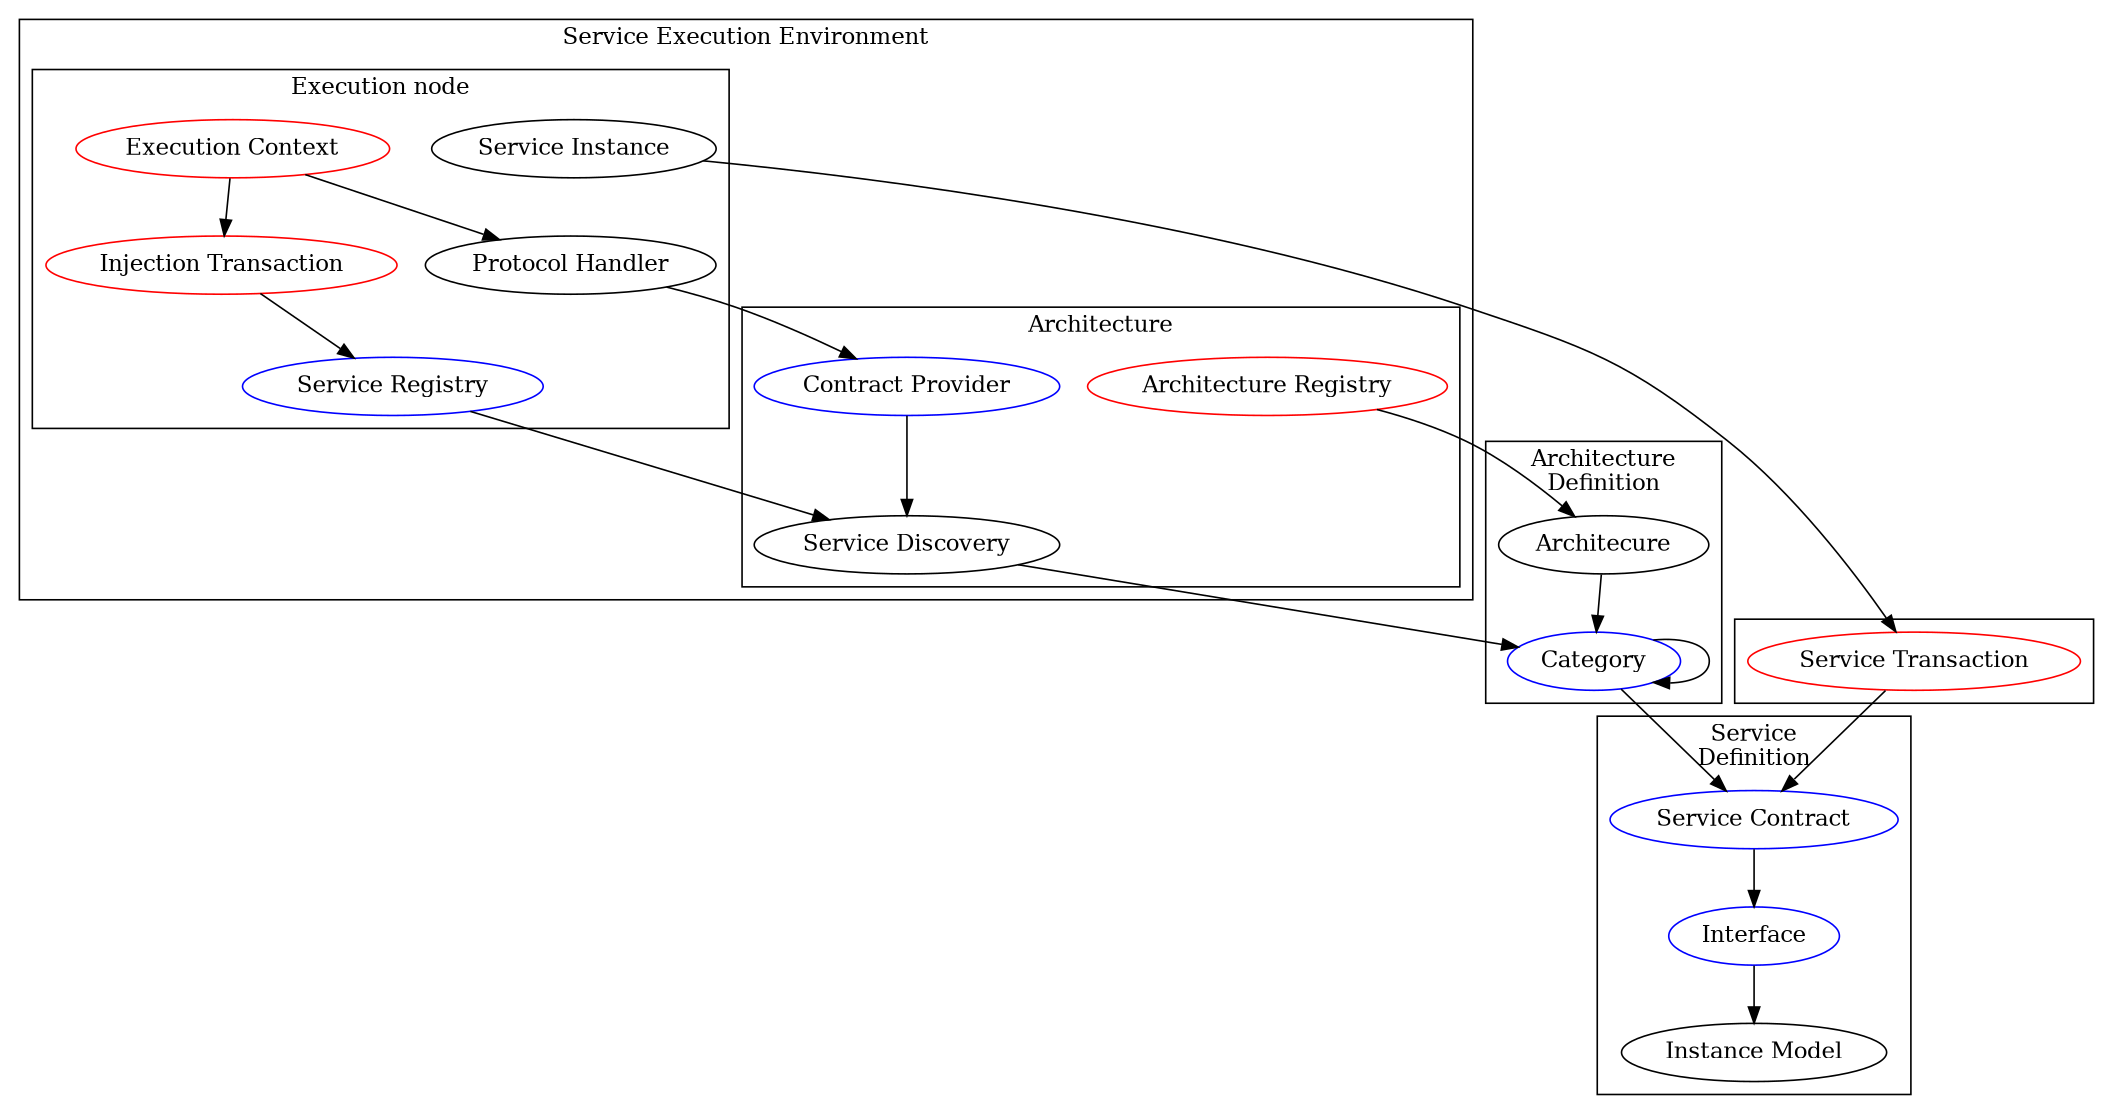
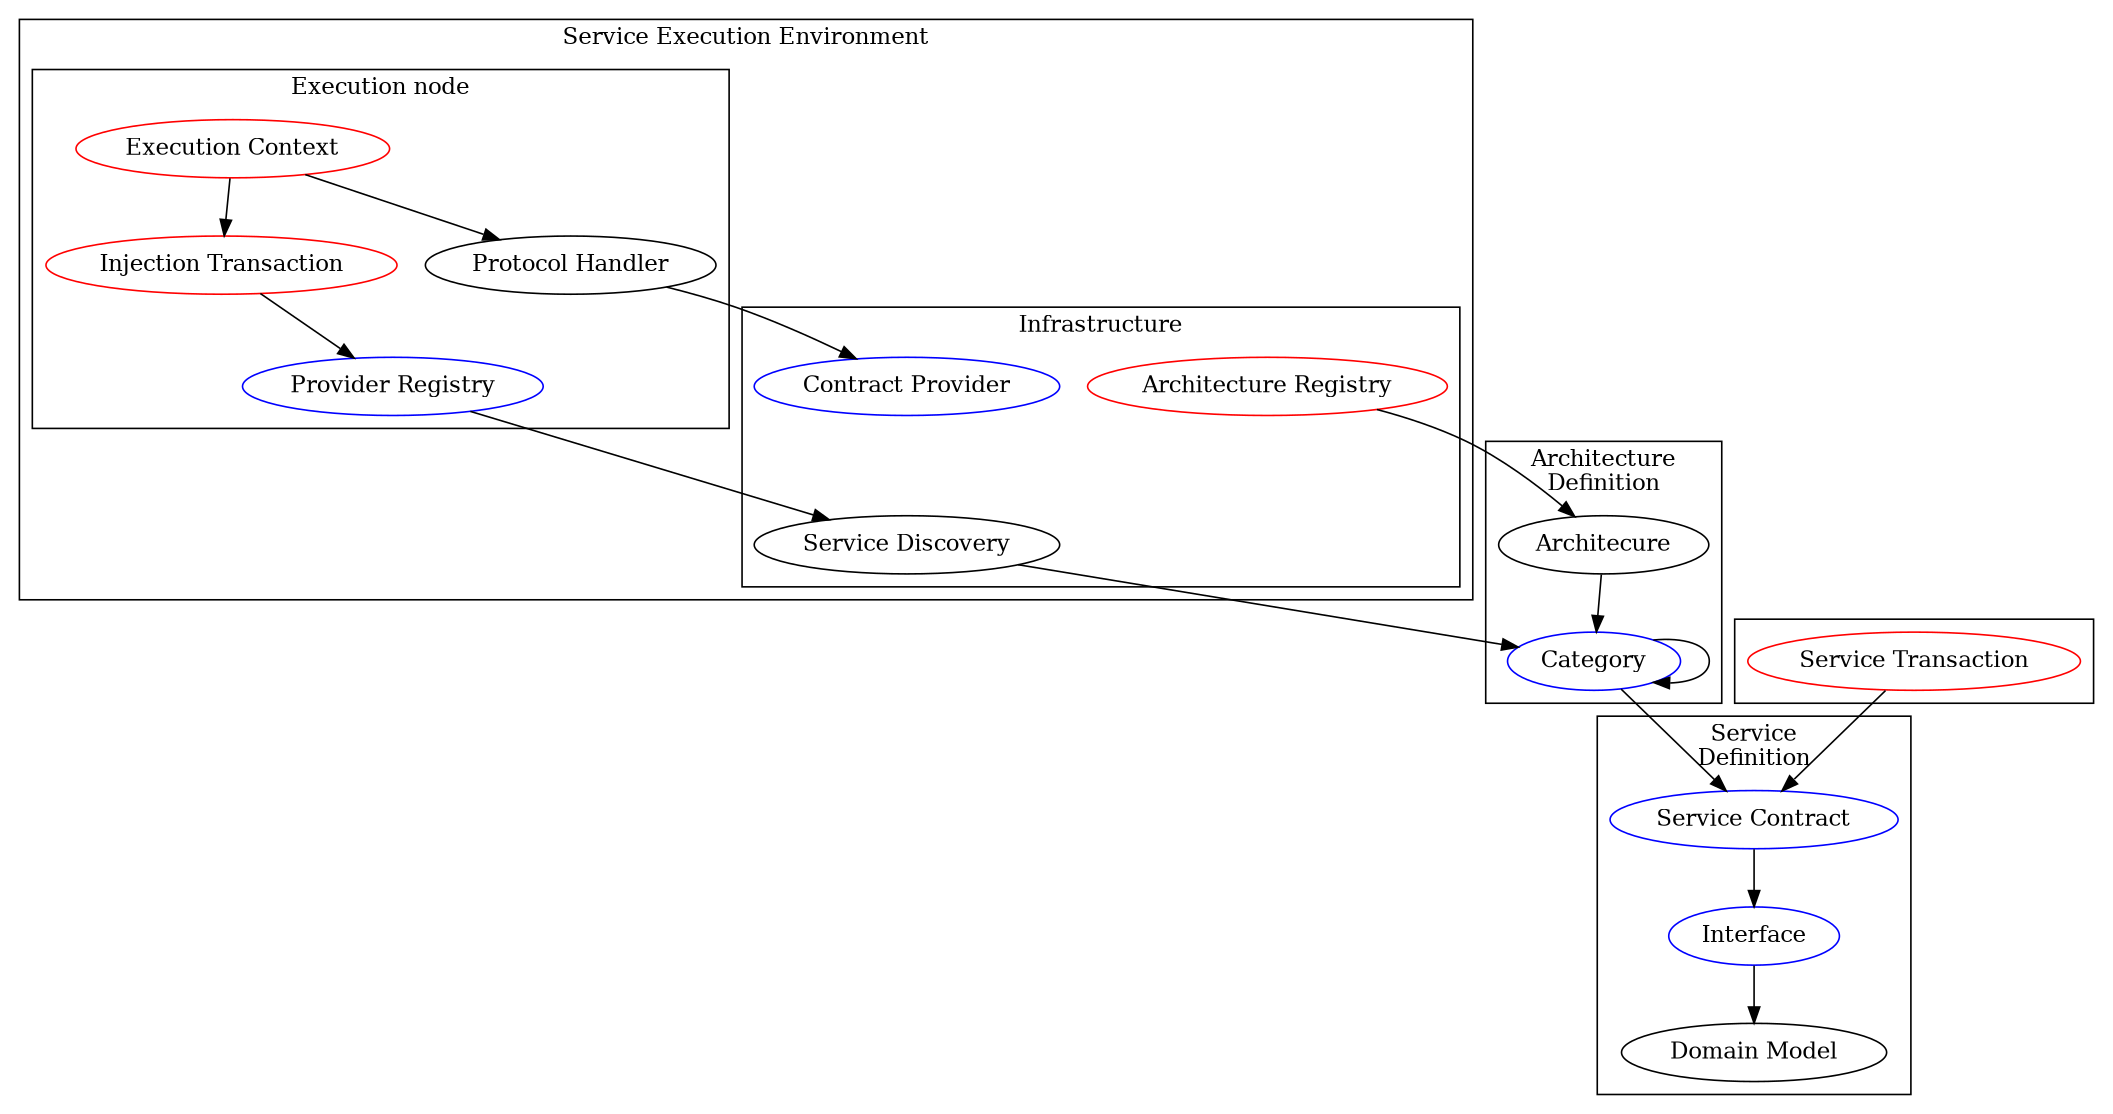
(574, 149) -> none
(1101, 326) -> (1101, 326)
(393, 386) -> (393, 386)
(907, 457) -> none
(1754, 1052) -> (1754, 1052)
